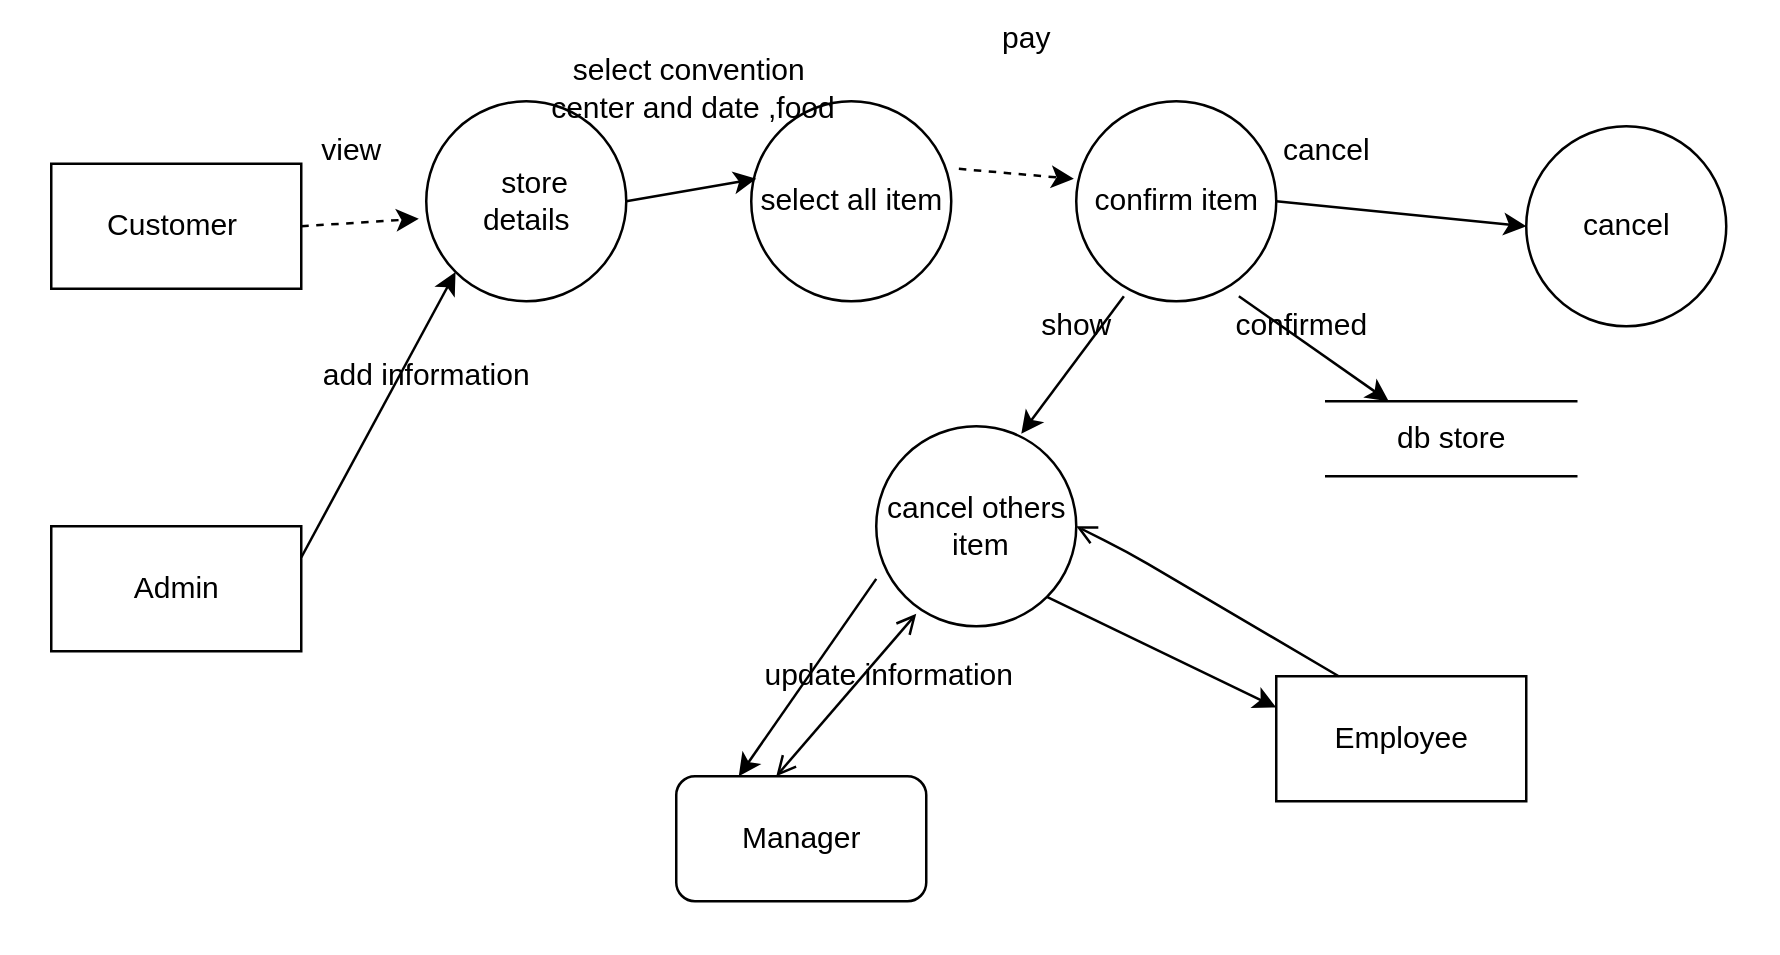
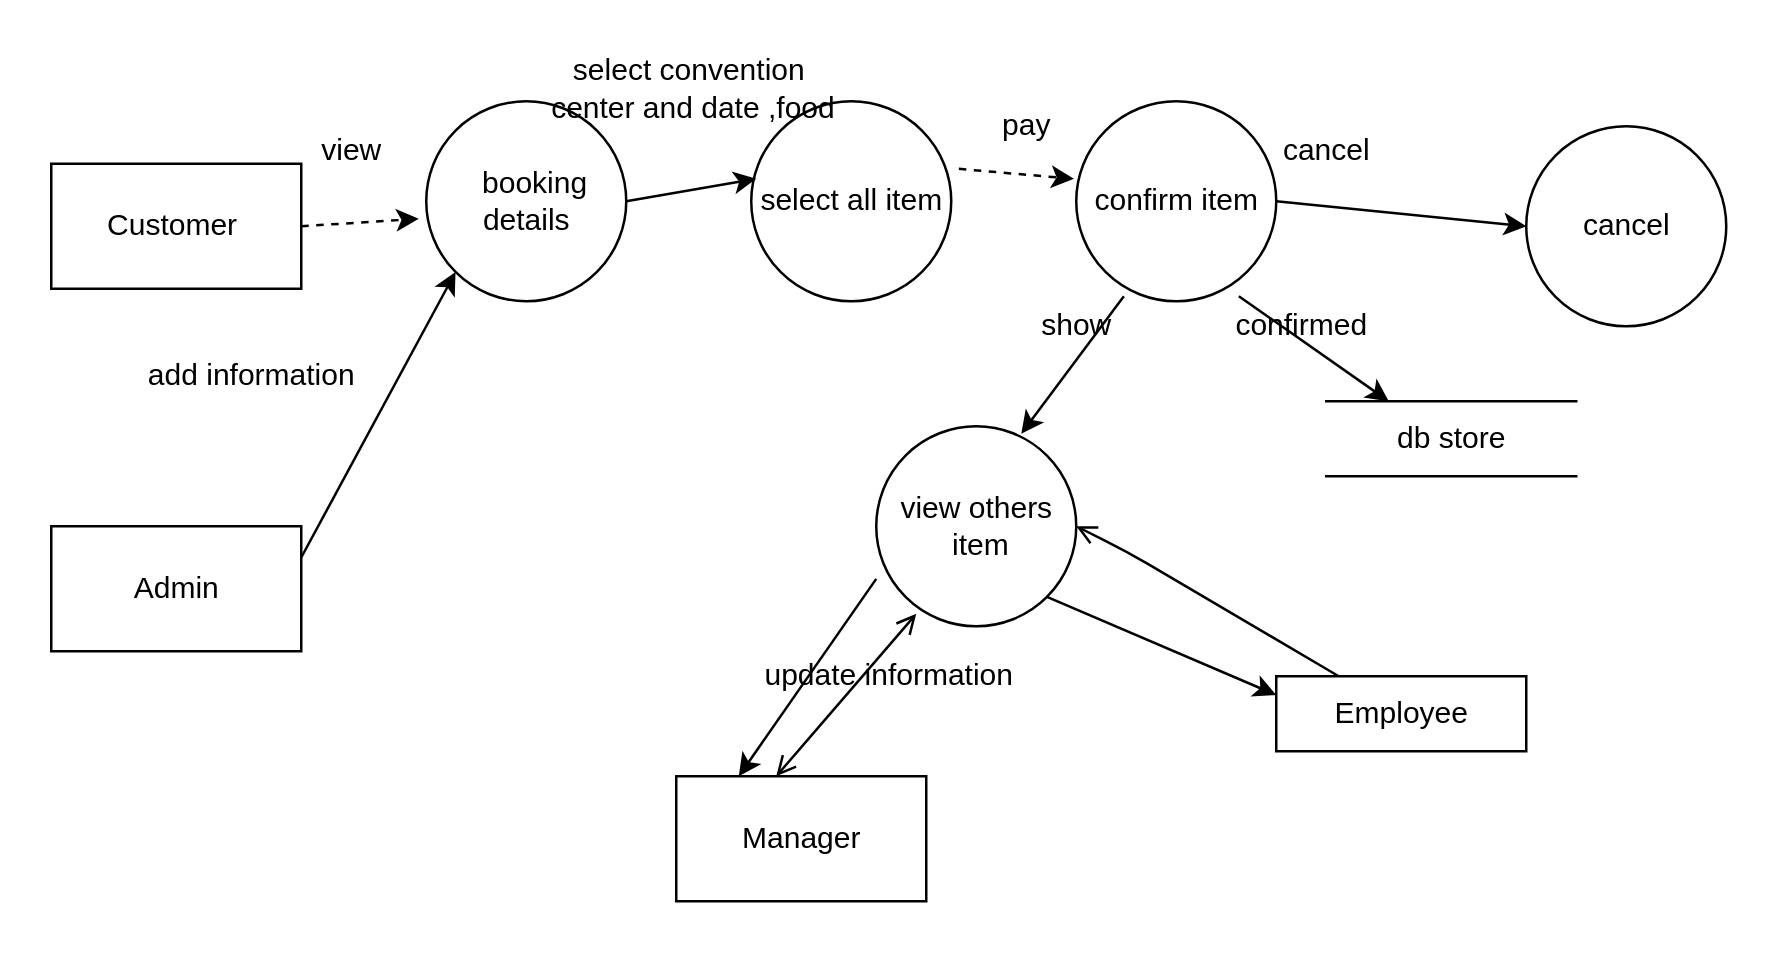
(1026, 39) -> (1026, 126)
(528, 201) -> (528, 201)
(426, 376) -> (251, 376)
(978, 526) -> (978, 526)
(1401, 739) -> (1401, 714)
(801, 839) -> (801, 839)
